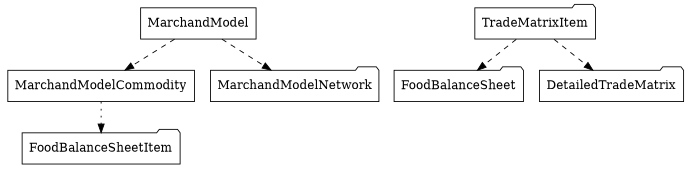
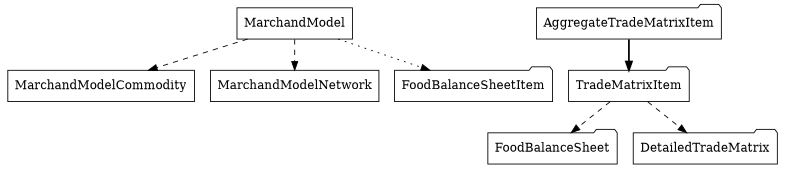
none -> (629, 23)
(295, 86) -> (295, 86)
(101, 113) -> (380, 53)
